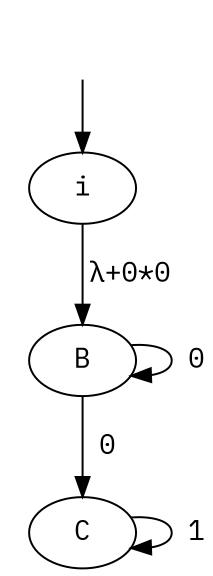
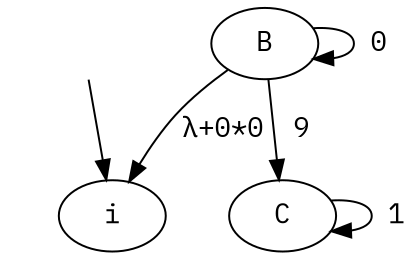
(83, 264) -> (178, 112)
(99, 447) -> (294, 130)
